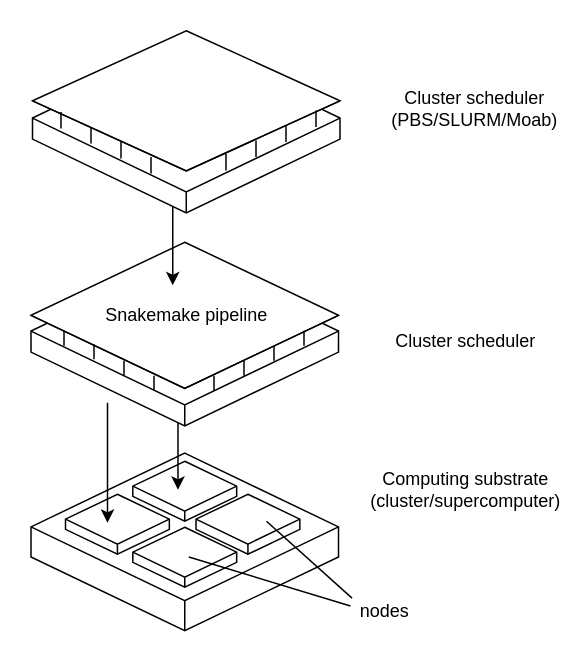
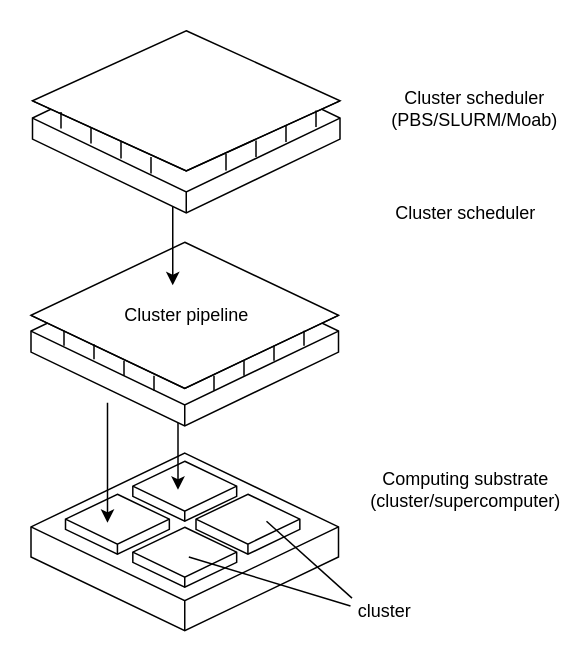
(187, 316) -> (187, 316)
(466, 341) -> (466, 213)
(385, 611) -> (385, 611)
